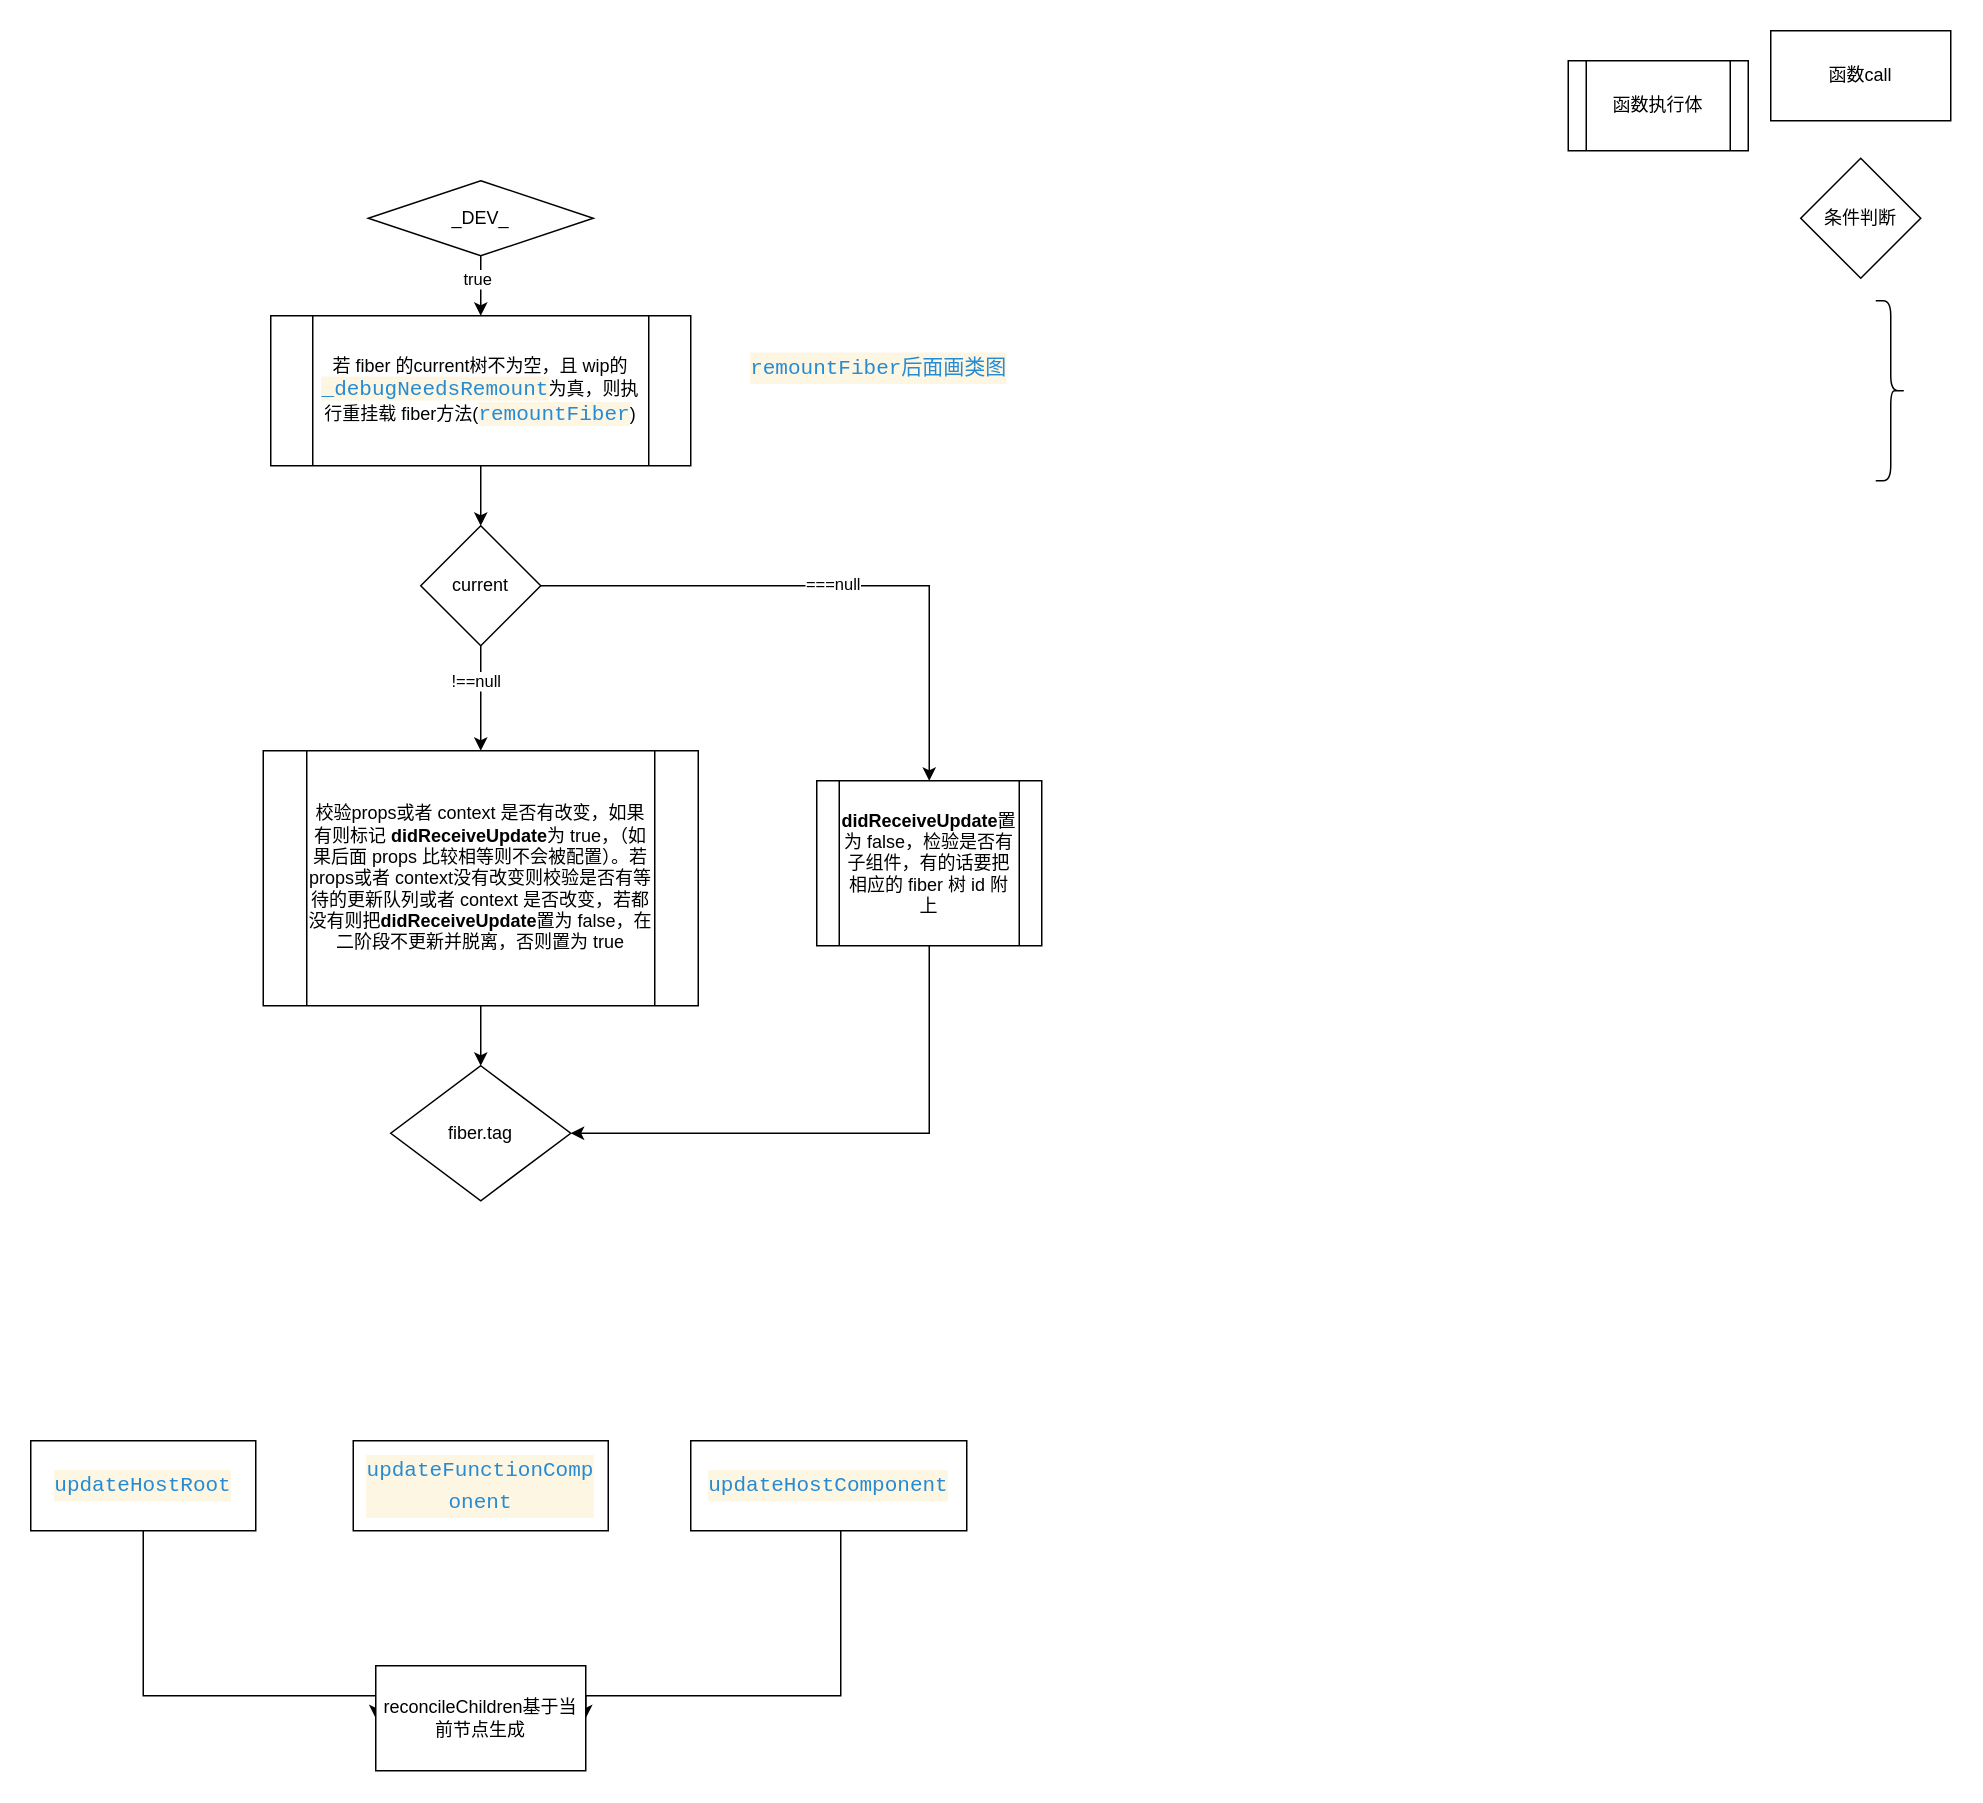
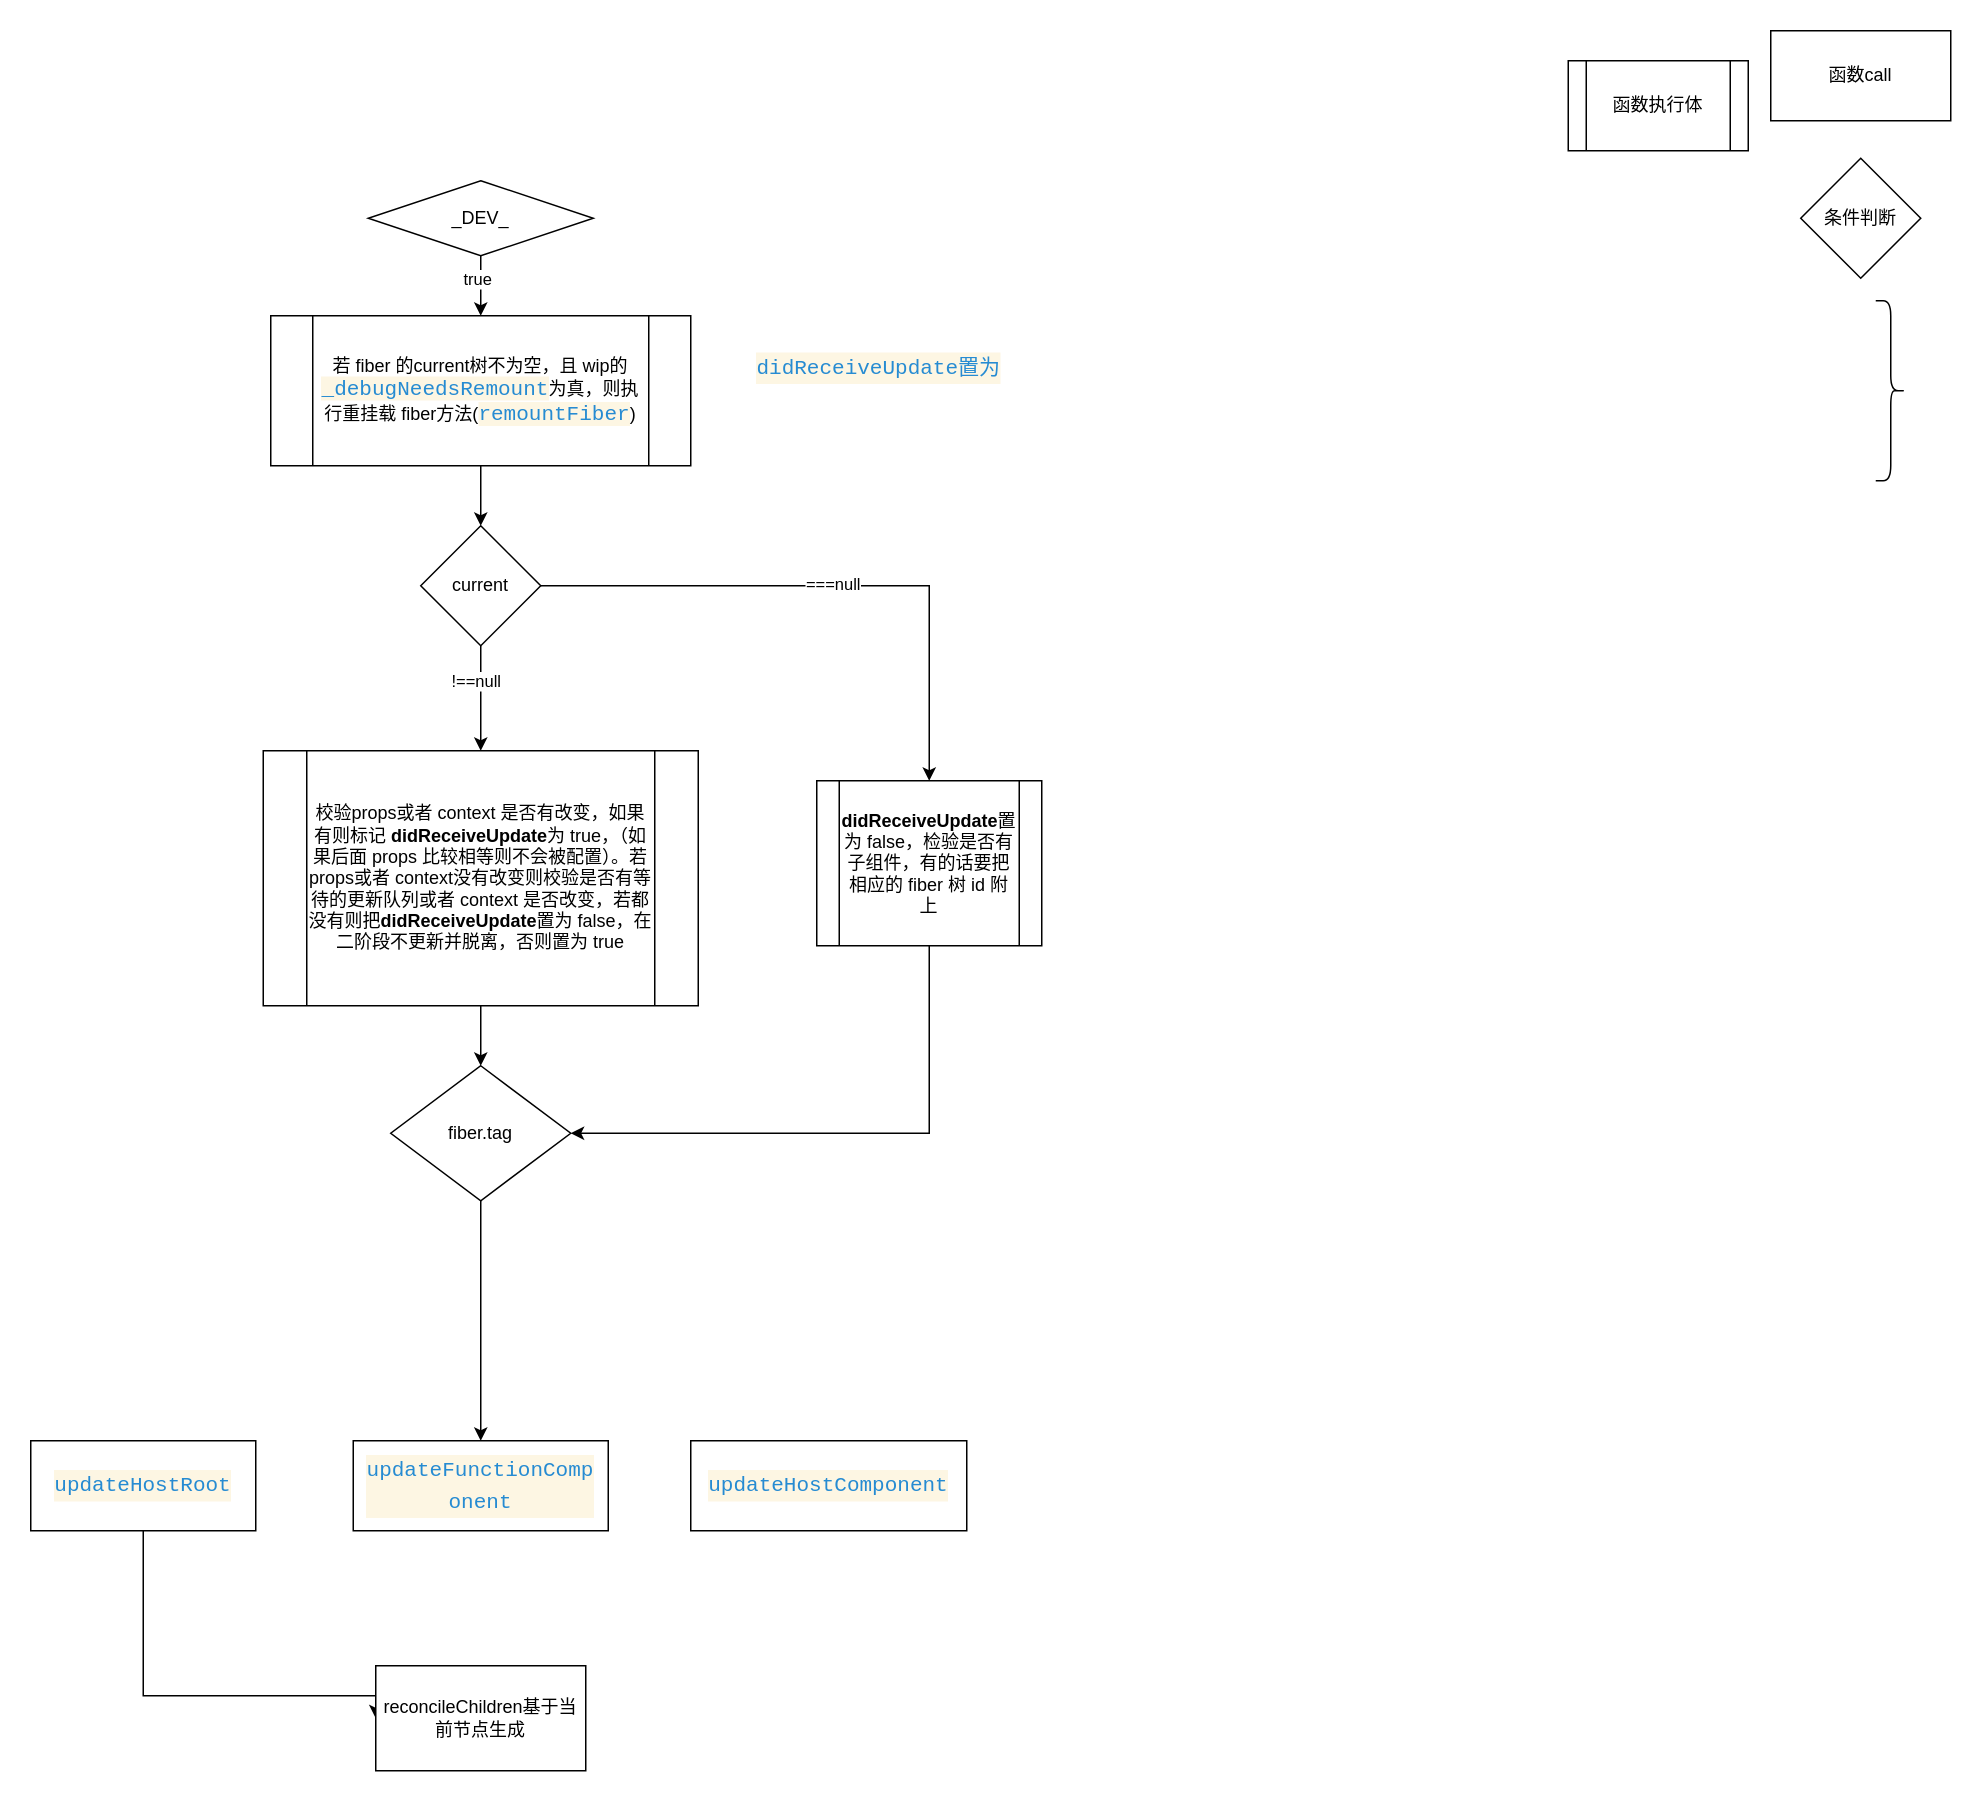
(879, 368) -> (879, 368)
none -> (481, 1316)
(790, 1696) -> none
